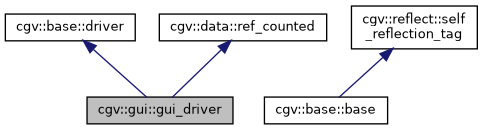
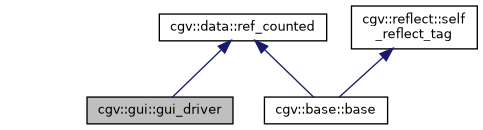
(70, 27) -> none
(414, 27) -> (414, 27)
none -> (290, 74)
